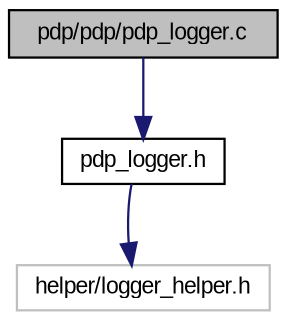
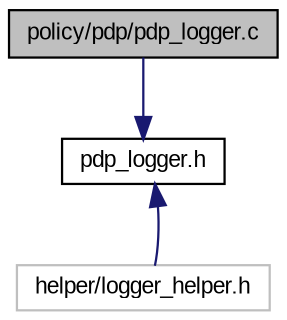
(143, 34) -> (143, 34)
(128, 213) -> (158, 236)
